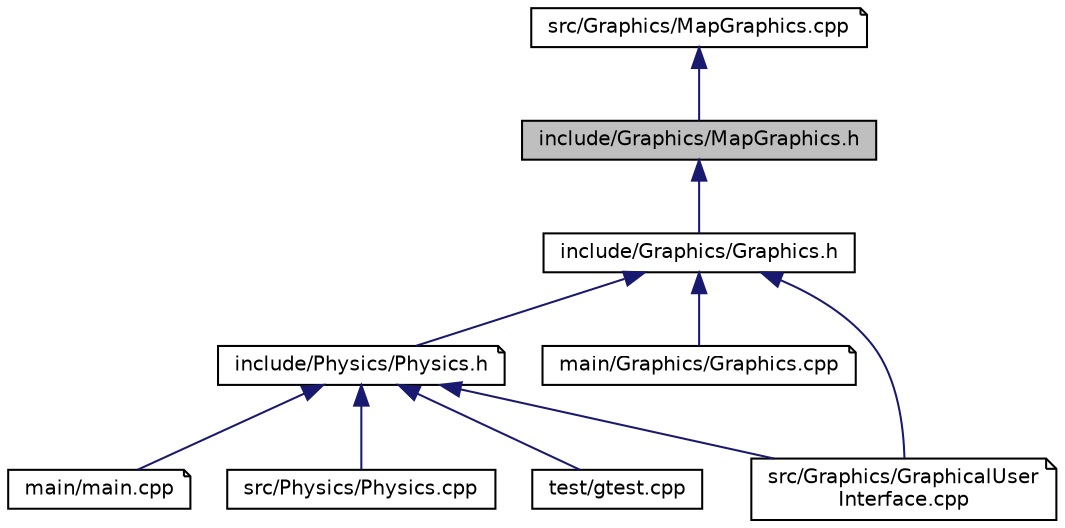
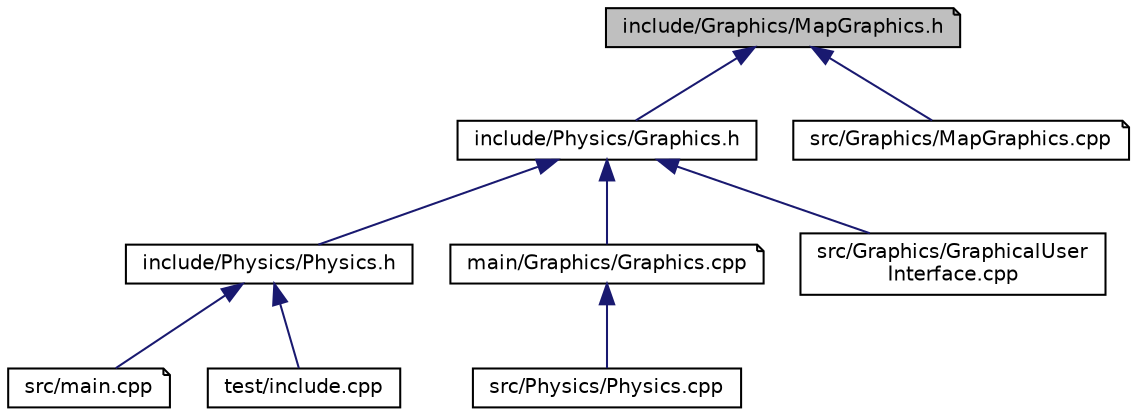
(699, 94) -> (881, 89)
(699, 140) -> (783, 28)
(699, 253) -> (607, 140)
(361, 365) -> (269, 264)
(617, 424) -> none
(361, 438) -> (607, 336)
(99, 489) -> (89, 388)
(617, 489) -> (304, 388)
(904, 489) -> (953, 264)
